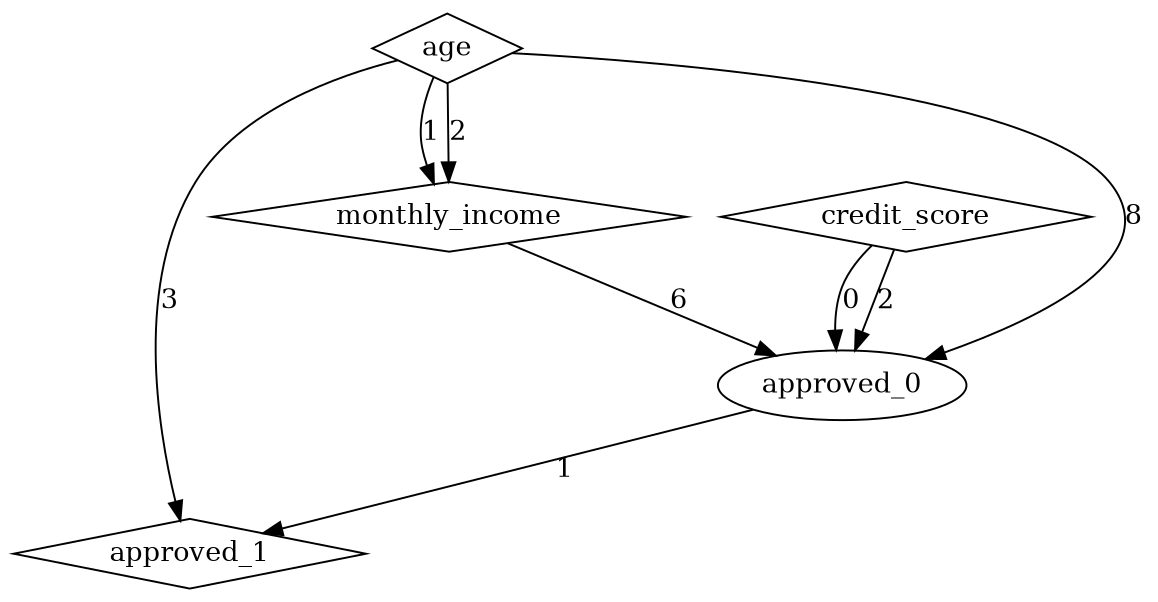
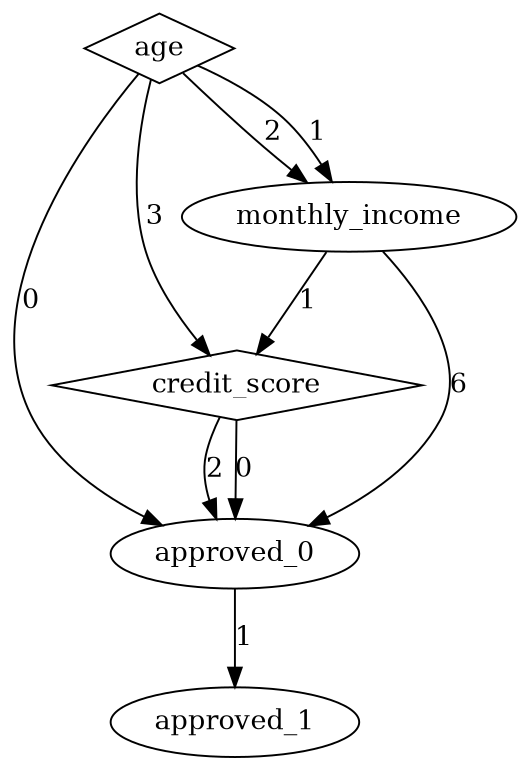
(449, 217) -> (349, 217)
(1135, 217) -> (32, 301)
(177, 221) -> (139, 217)
none -> (297, 295)
(190, 554) -> (235, 722)
